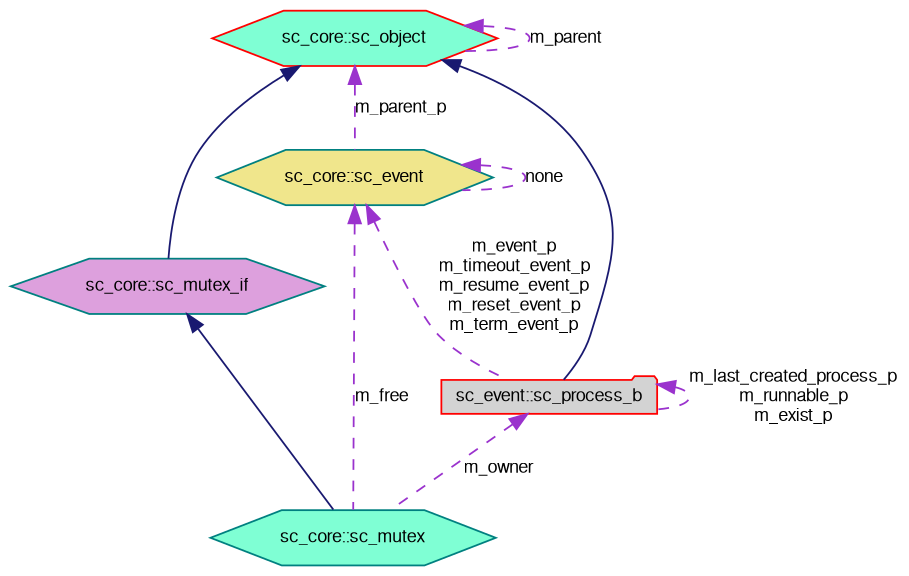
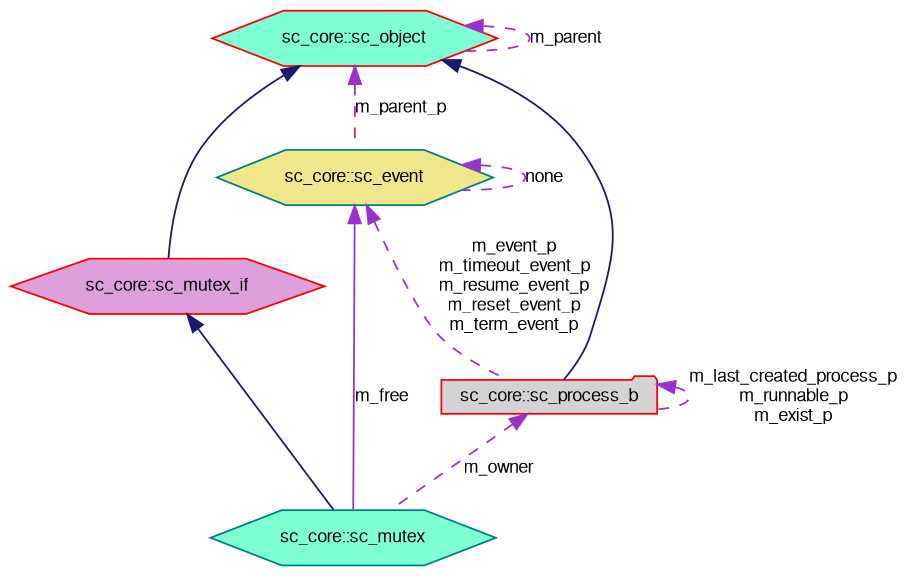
(168, 286) -> (168, 286)
(354, 367) -> (354, 367)
(549, 397) -> (549, 397)
